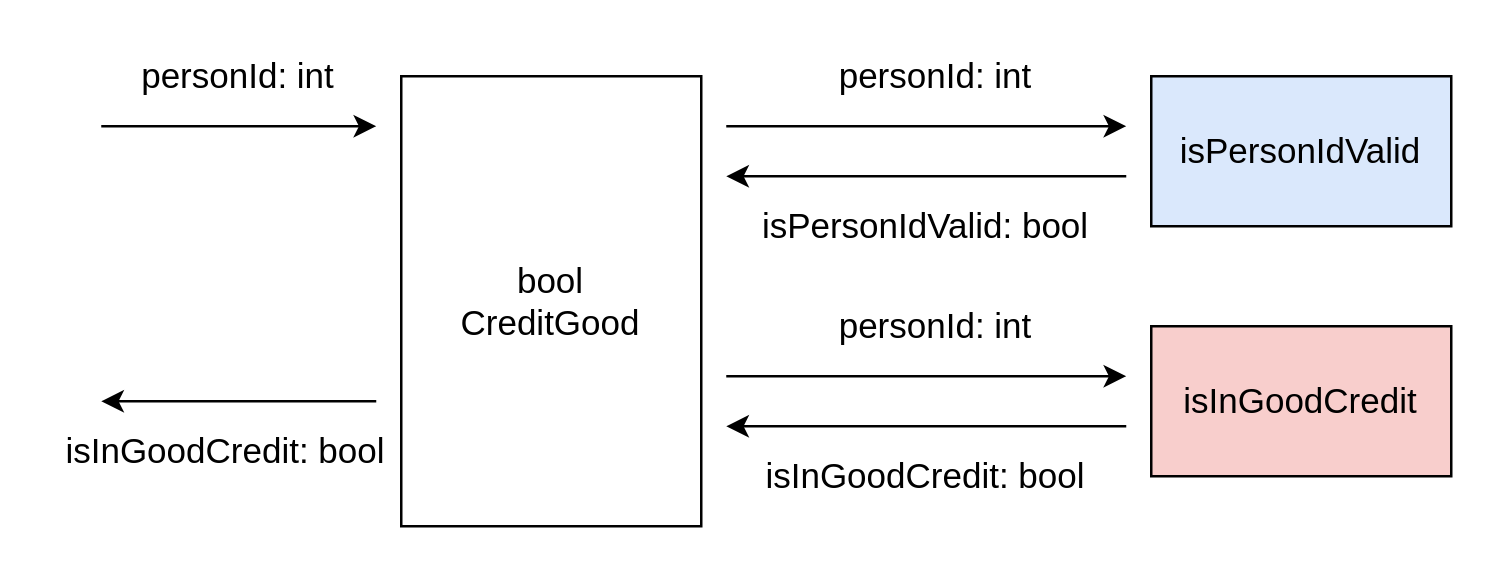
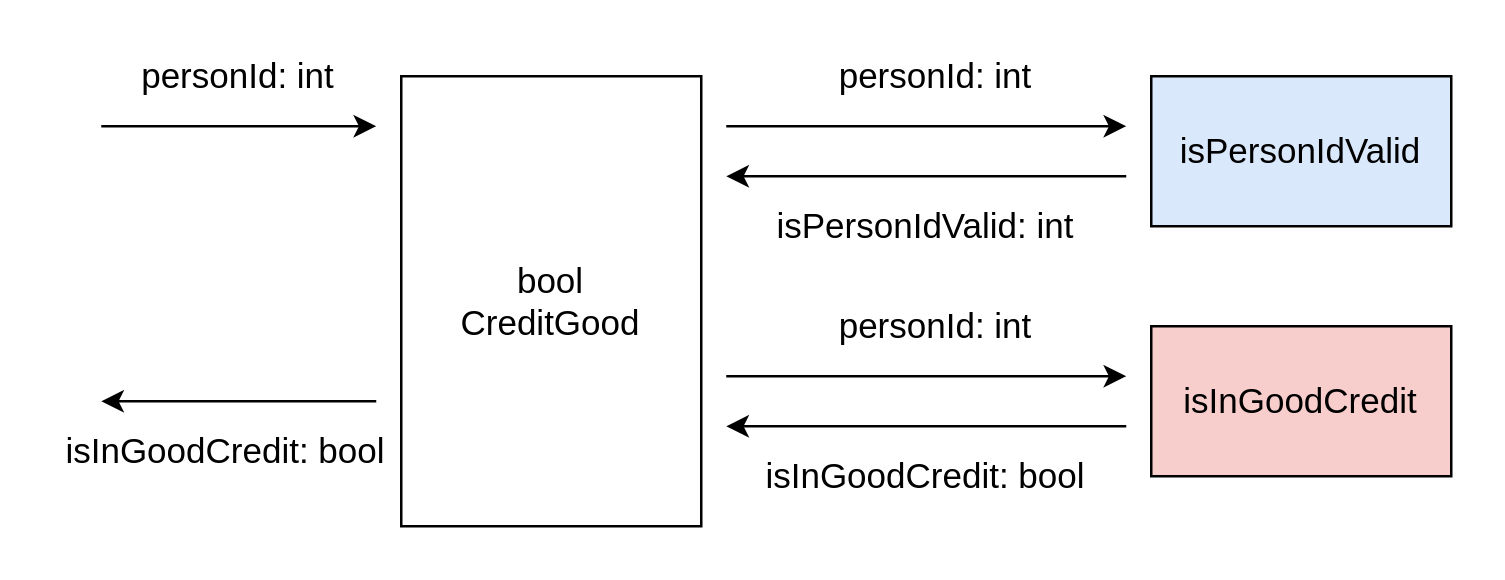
(926, 226) -> (926, 226)
